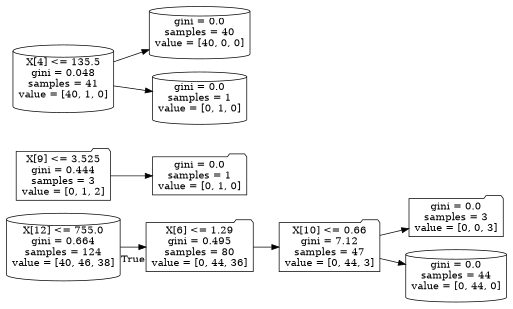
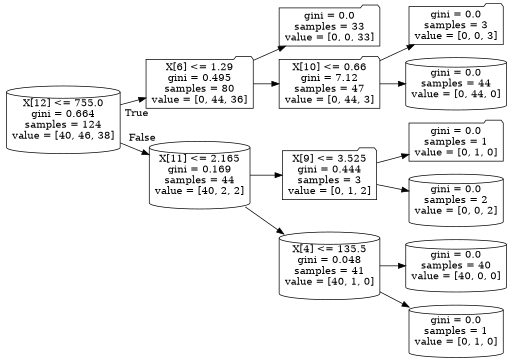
none -> (330, 27)
none -> (200, 175)
none -> (456, 200)
